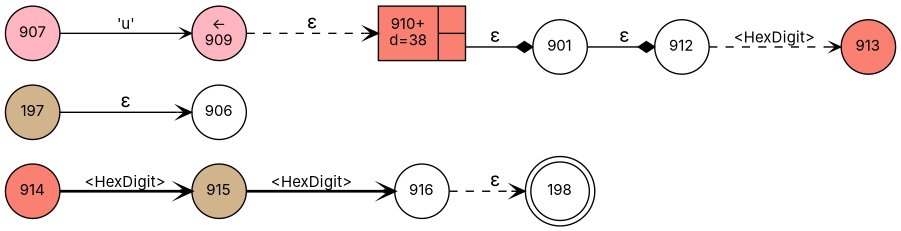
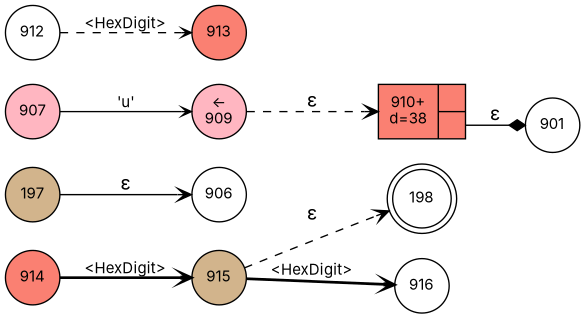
(613, 47) -> none
(480, 191) -> (310, 242)
